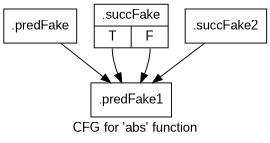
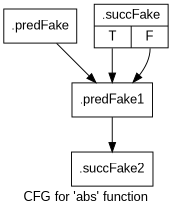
(182, 60) -> (112, 130)
